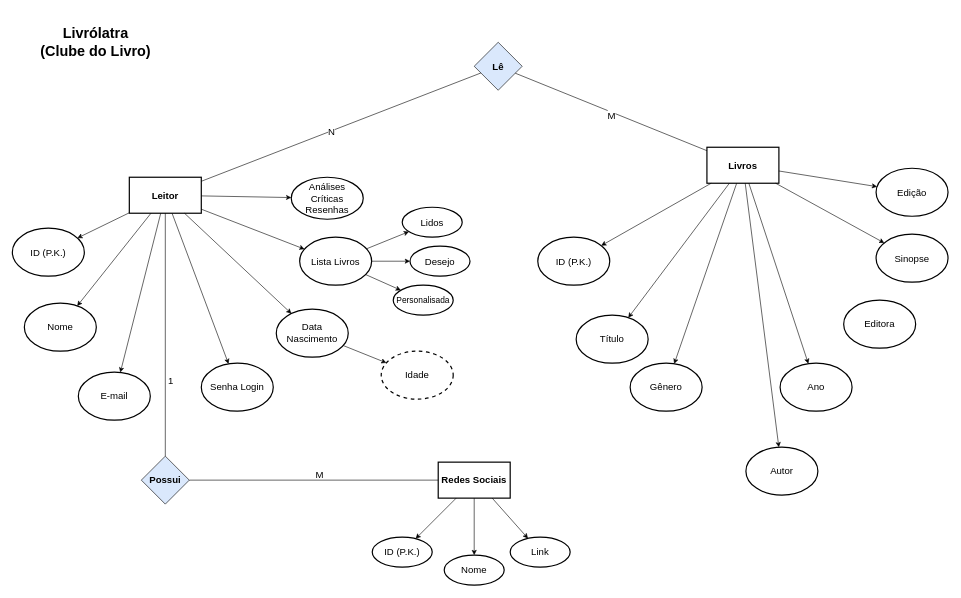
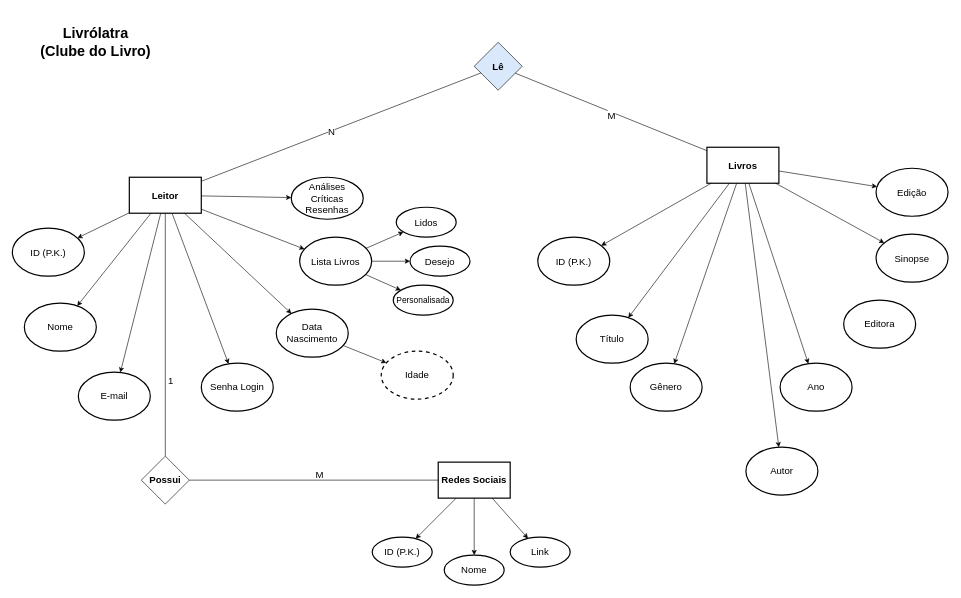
(432, 222) -> (426, 222)
(165, 480) -> (165, 480)
